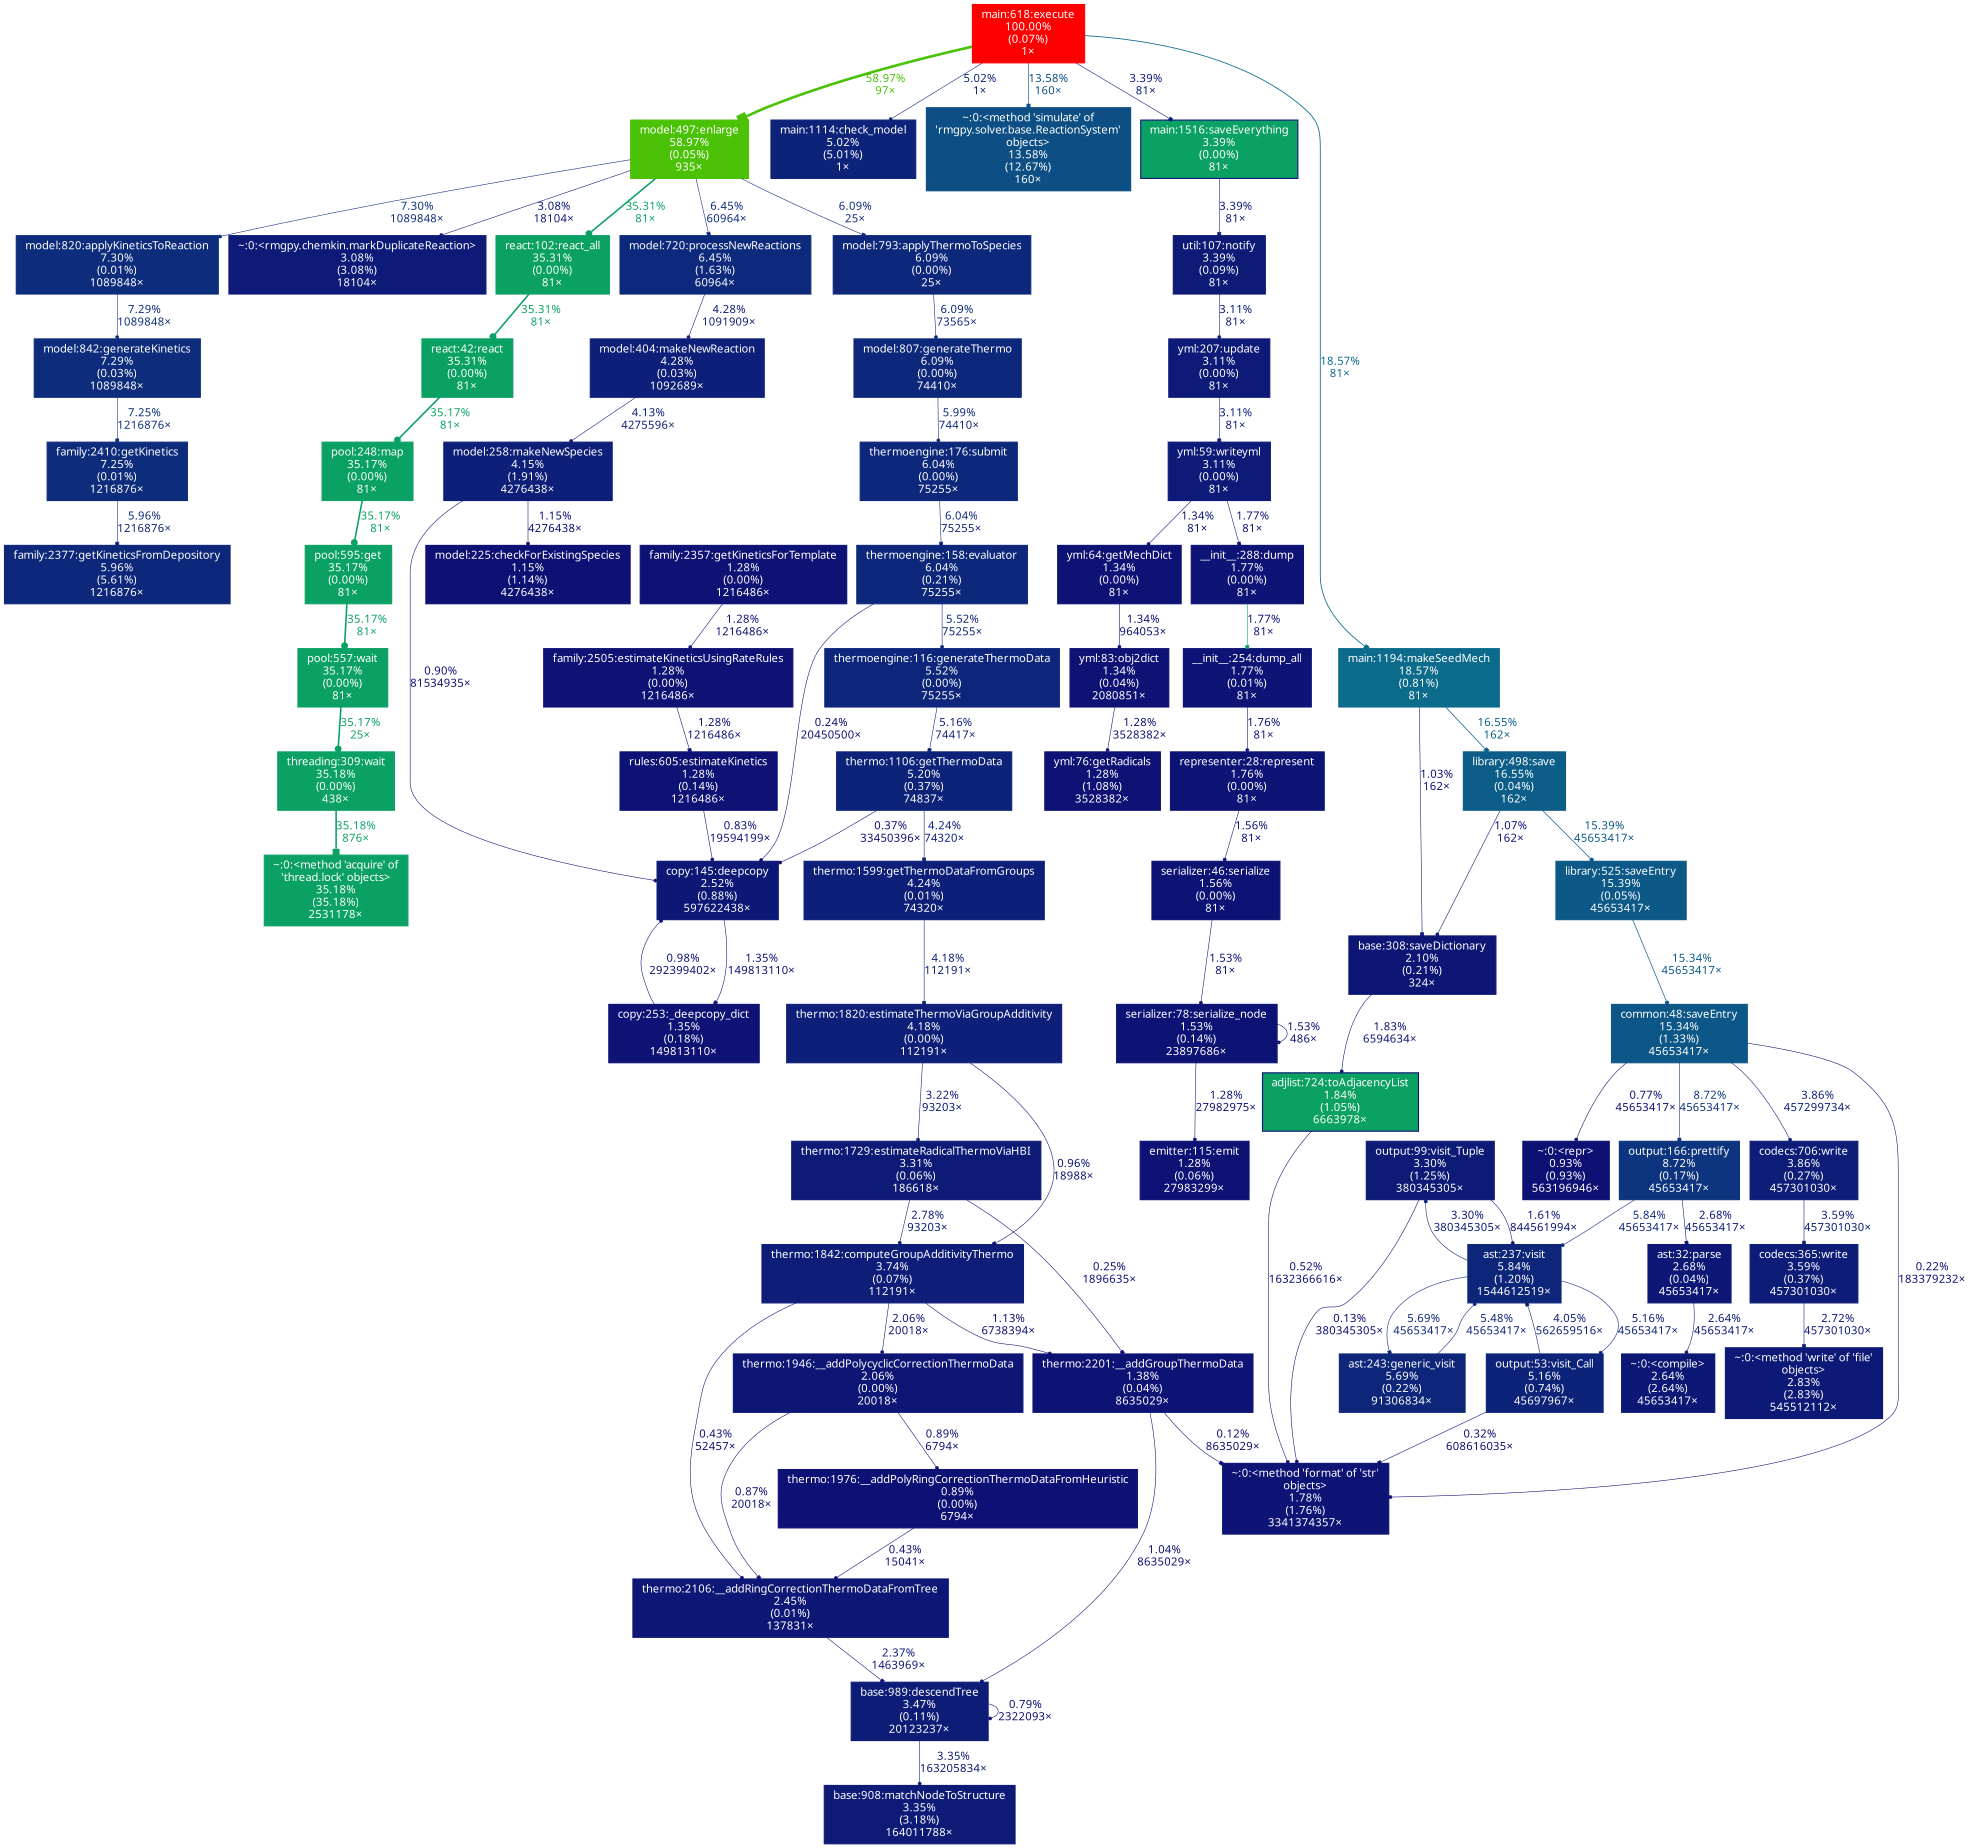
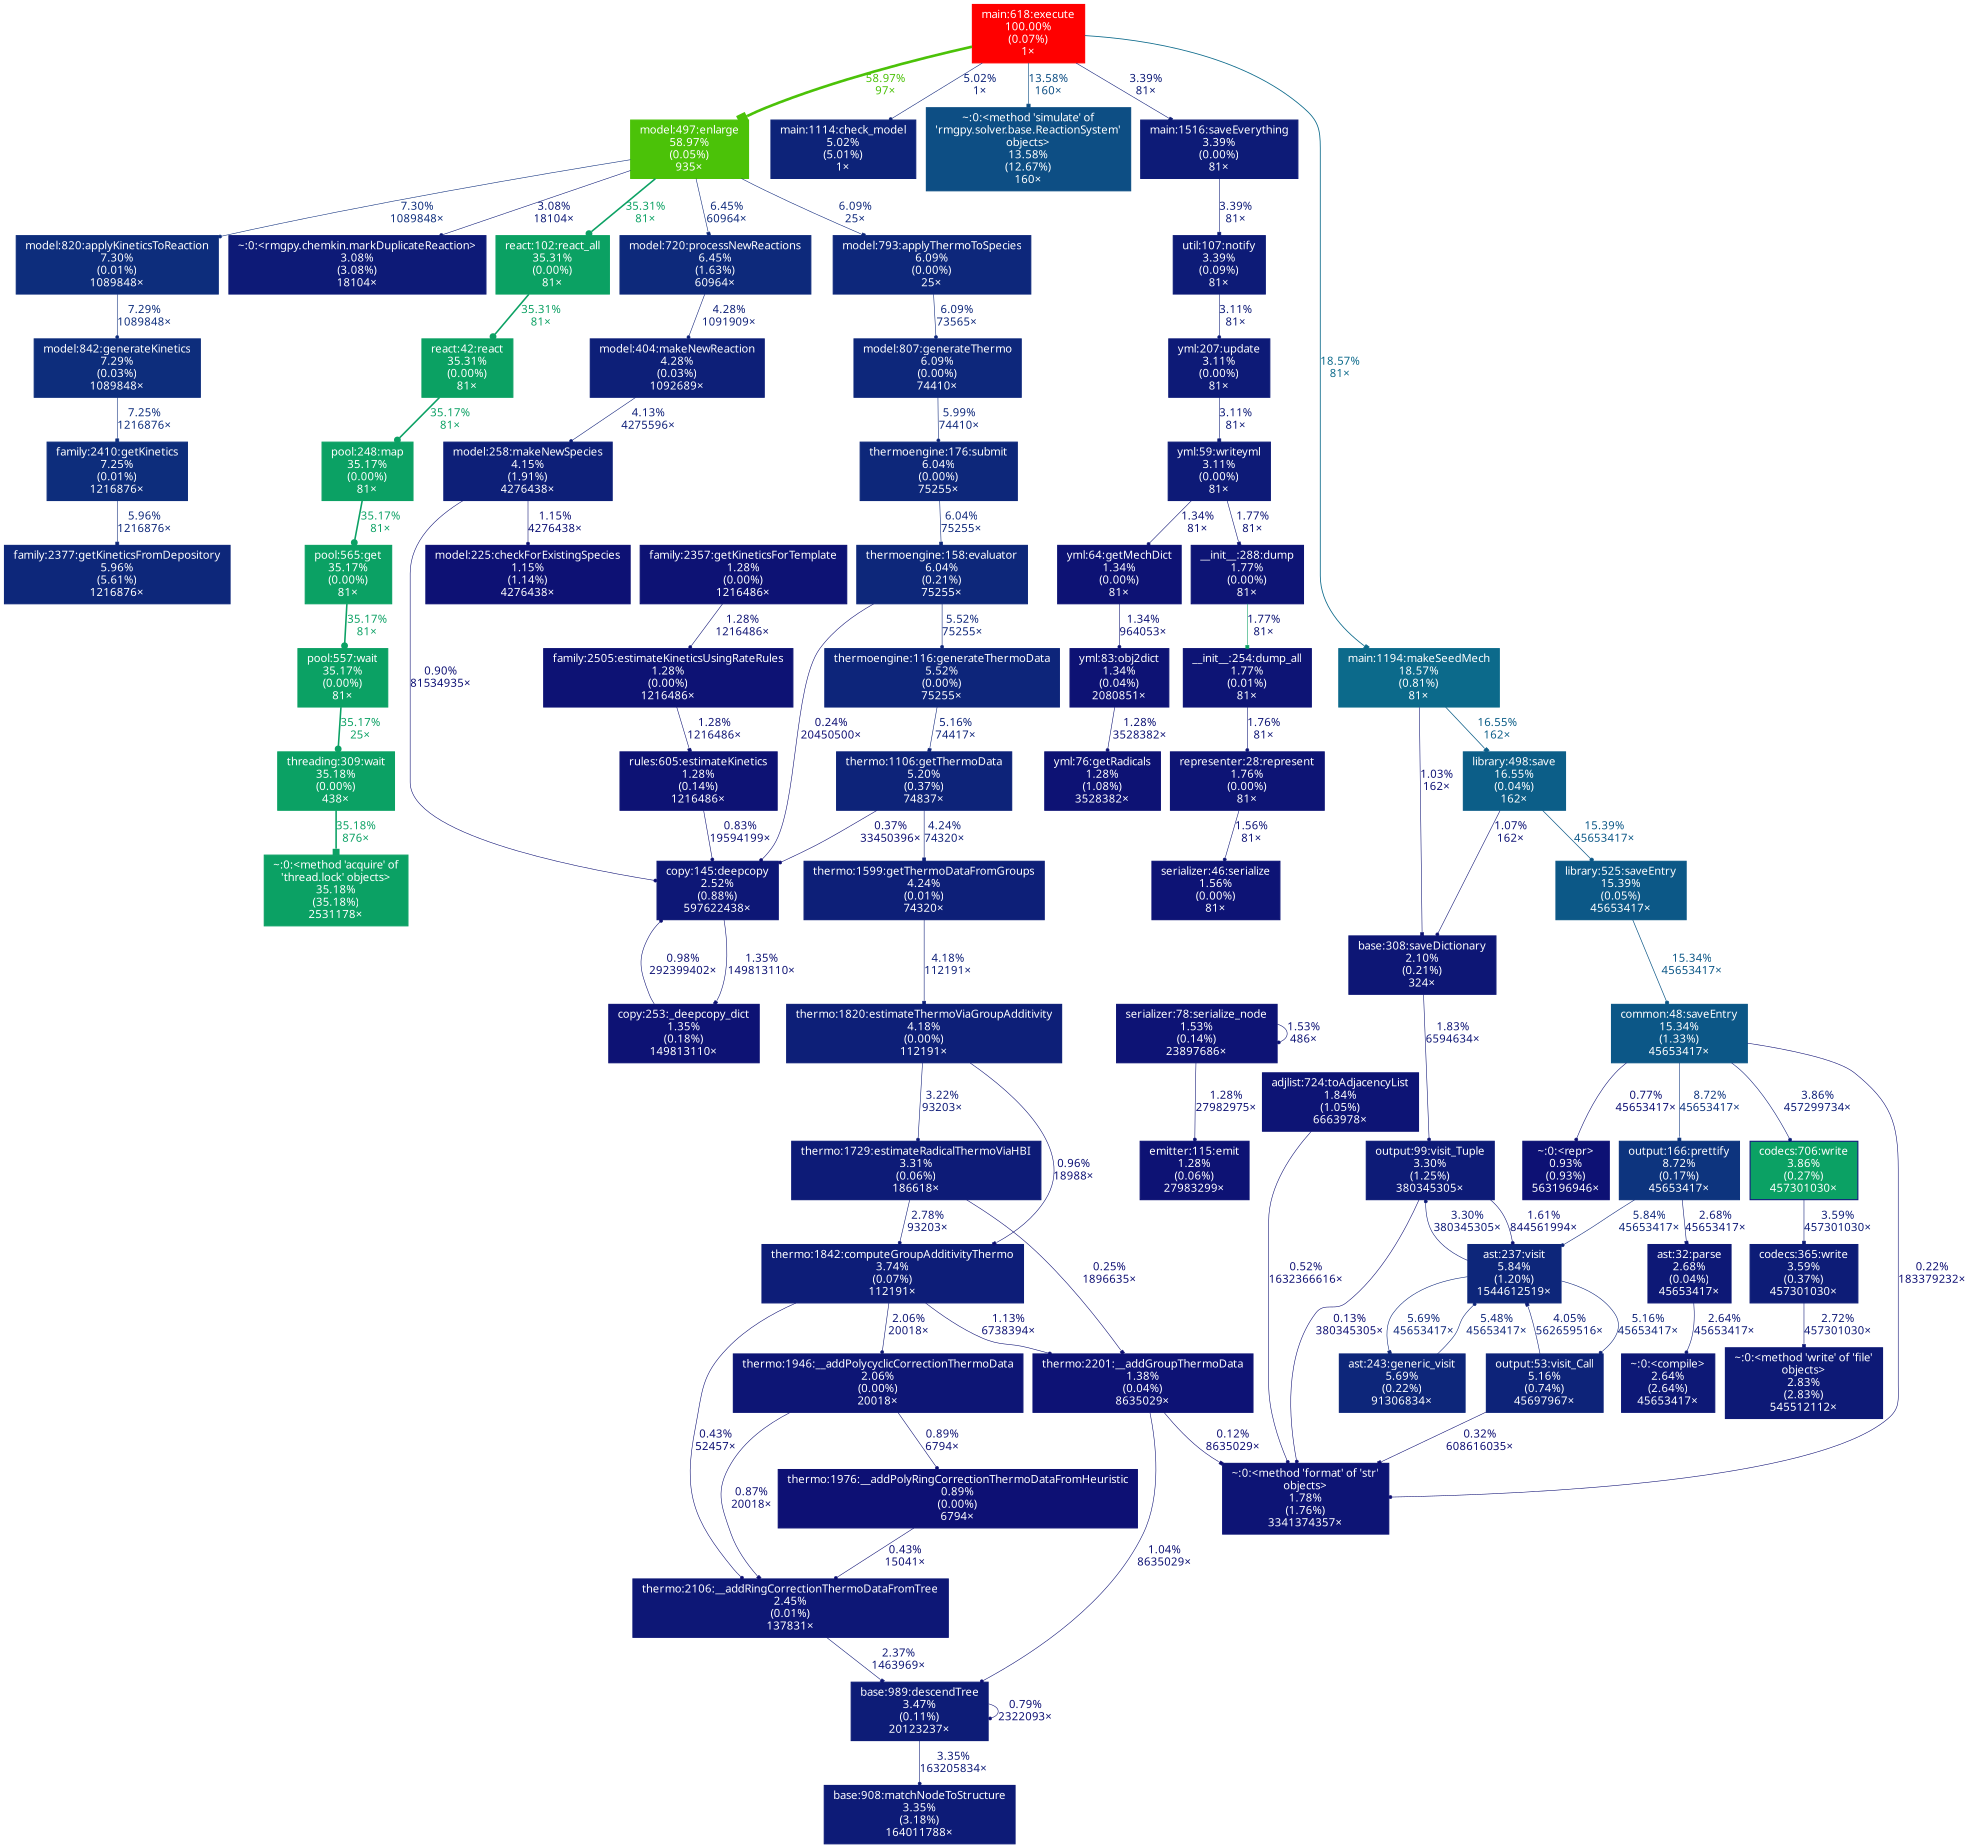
(1219, 149) -> (1219, 149)
(348, 575) -> (348, 575)
(1207, 960) -> none
(1351, 1029) -> (1426, 1066)
(1340, 1102) -> (1340, 1102)
(1804, 1170) -> (1804, 1170)
